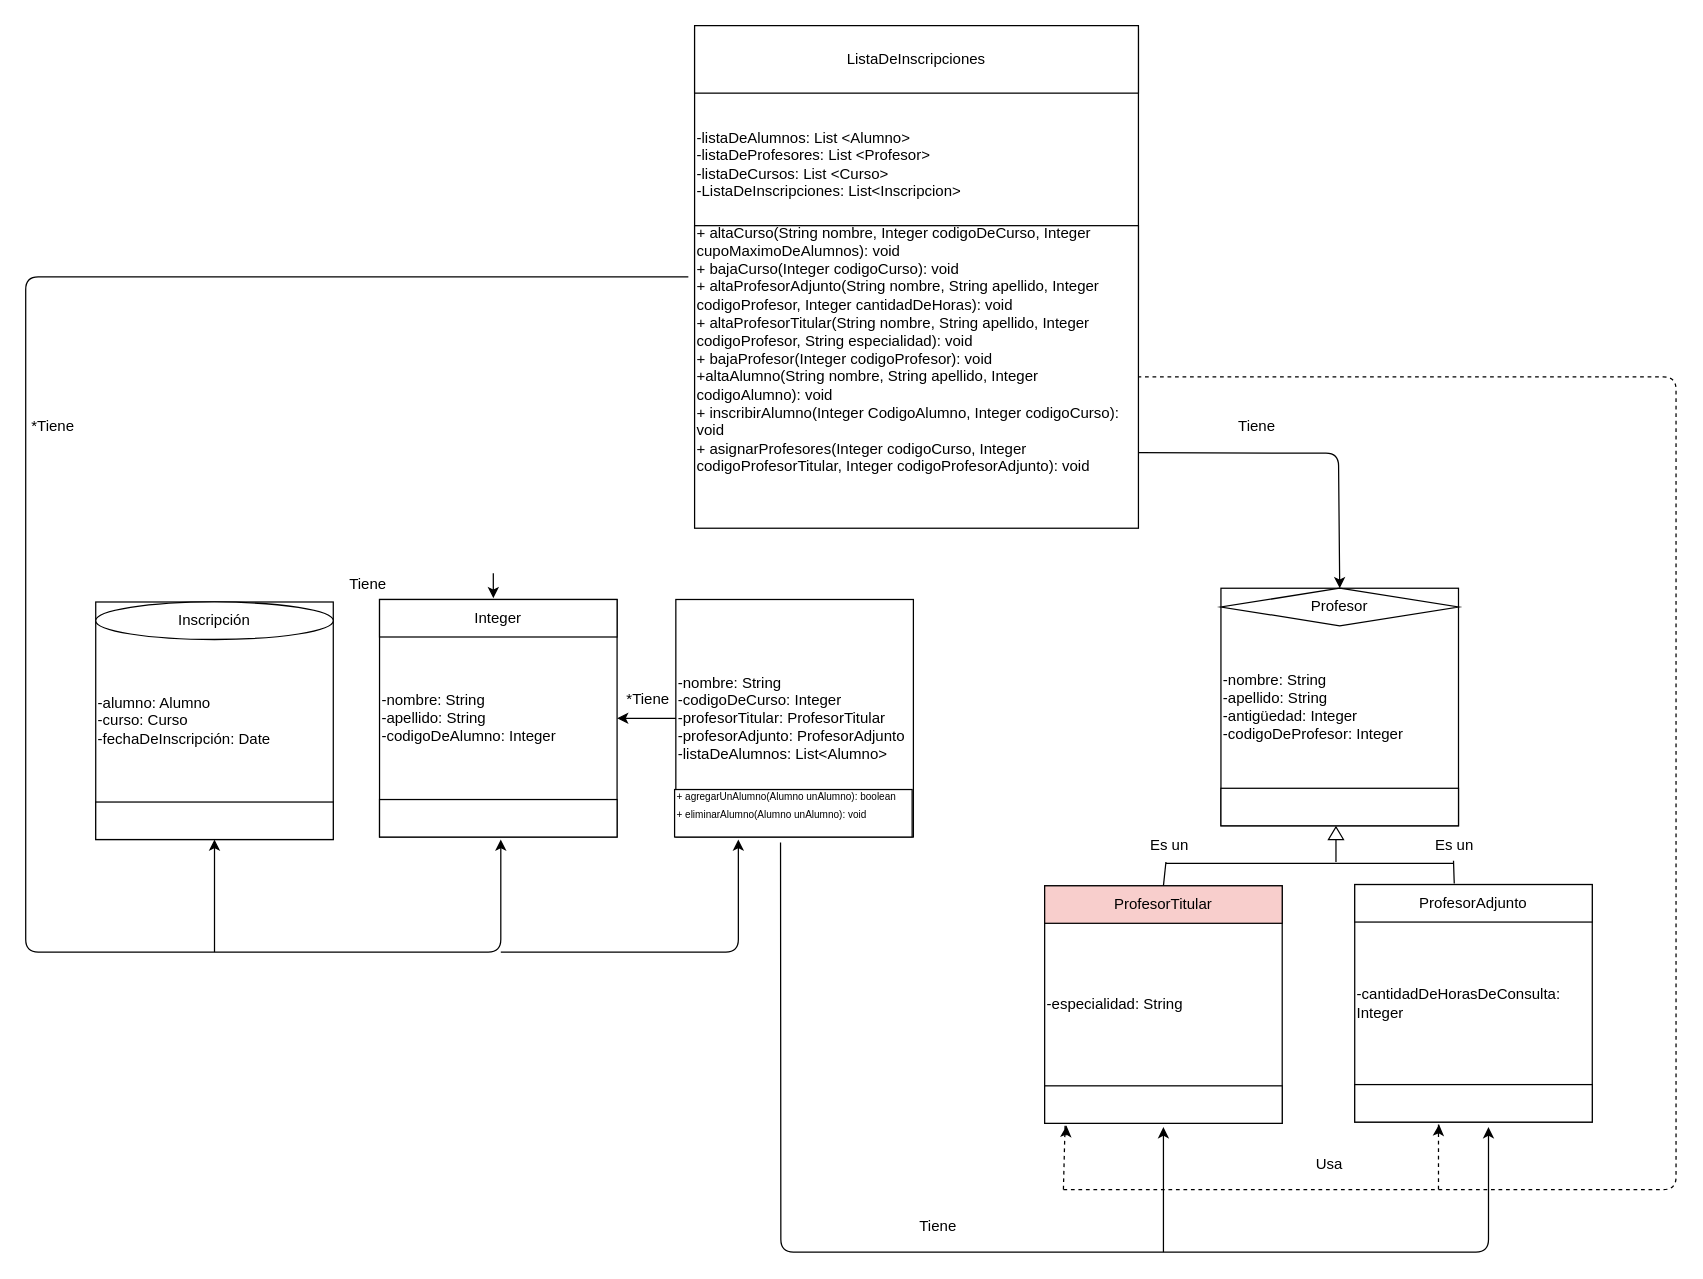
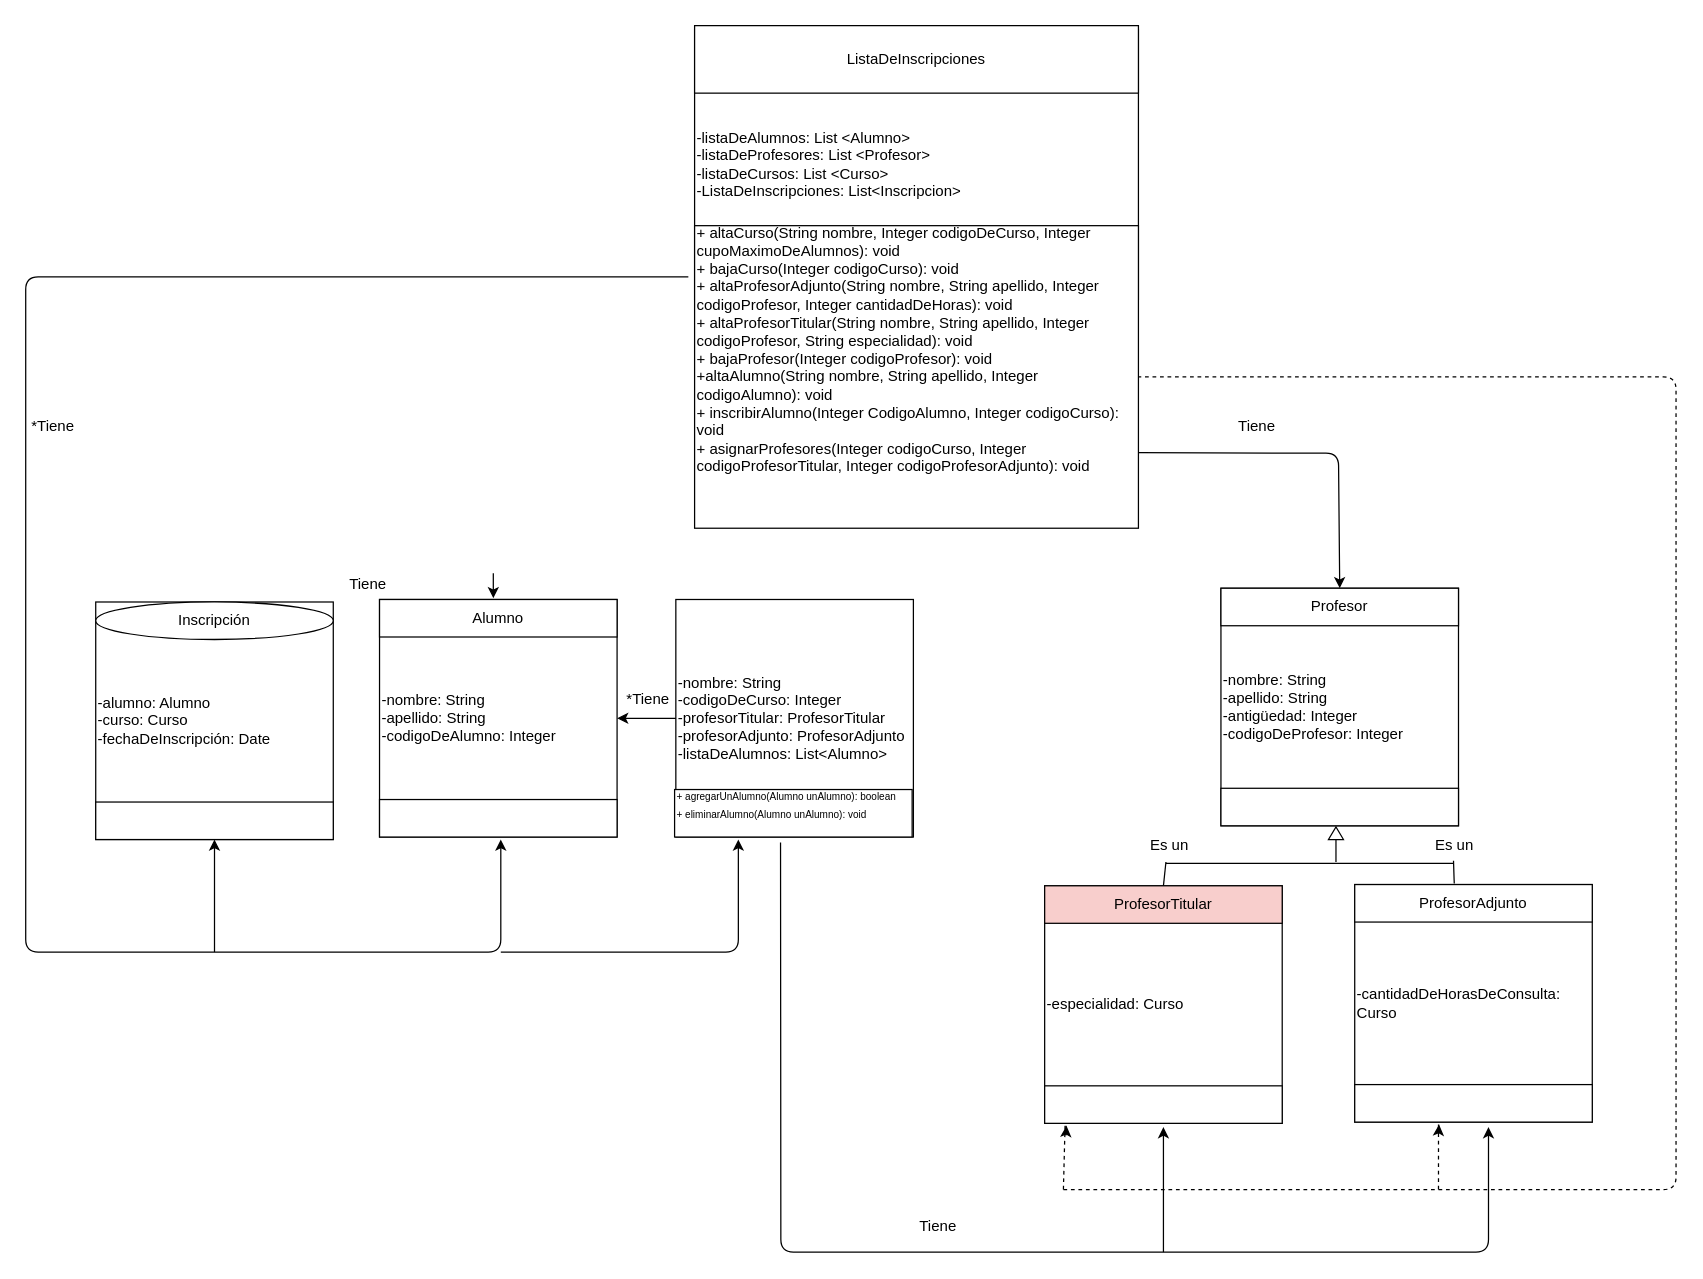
(1339, 607) -> (1339, 607)
(498, 618) -> (498, 618)
(1474, 1003) -> (1474, 1003)
(1123, 1004) -> (1121, 1004)
(1329, 1164) -> none
